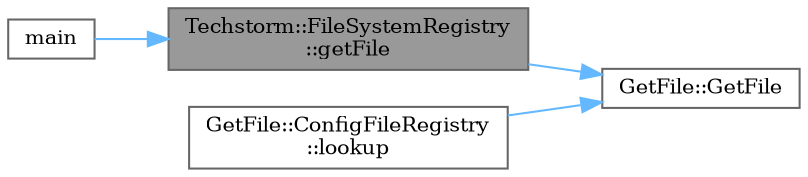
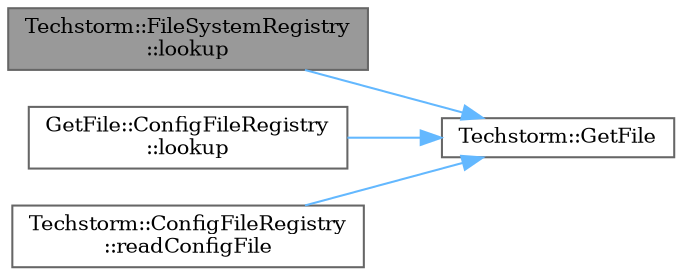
(51, 39) -> none
(348, 39) -> (188, 39)
(701, 88) -> (558, 138)
none -> (188, 236)
